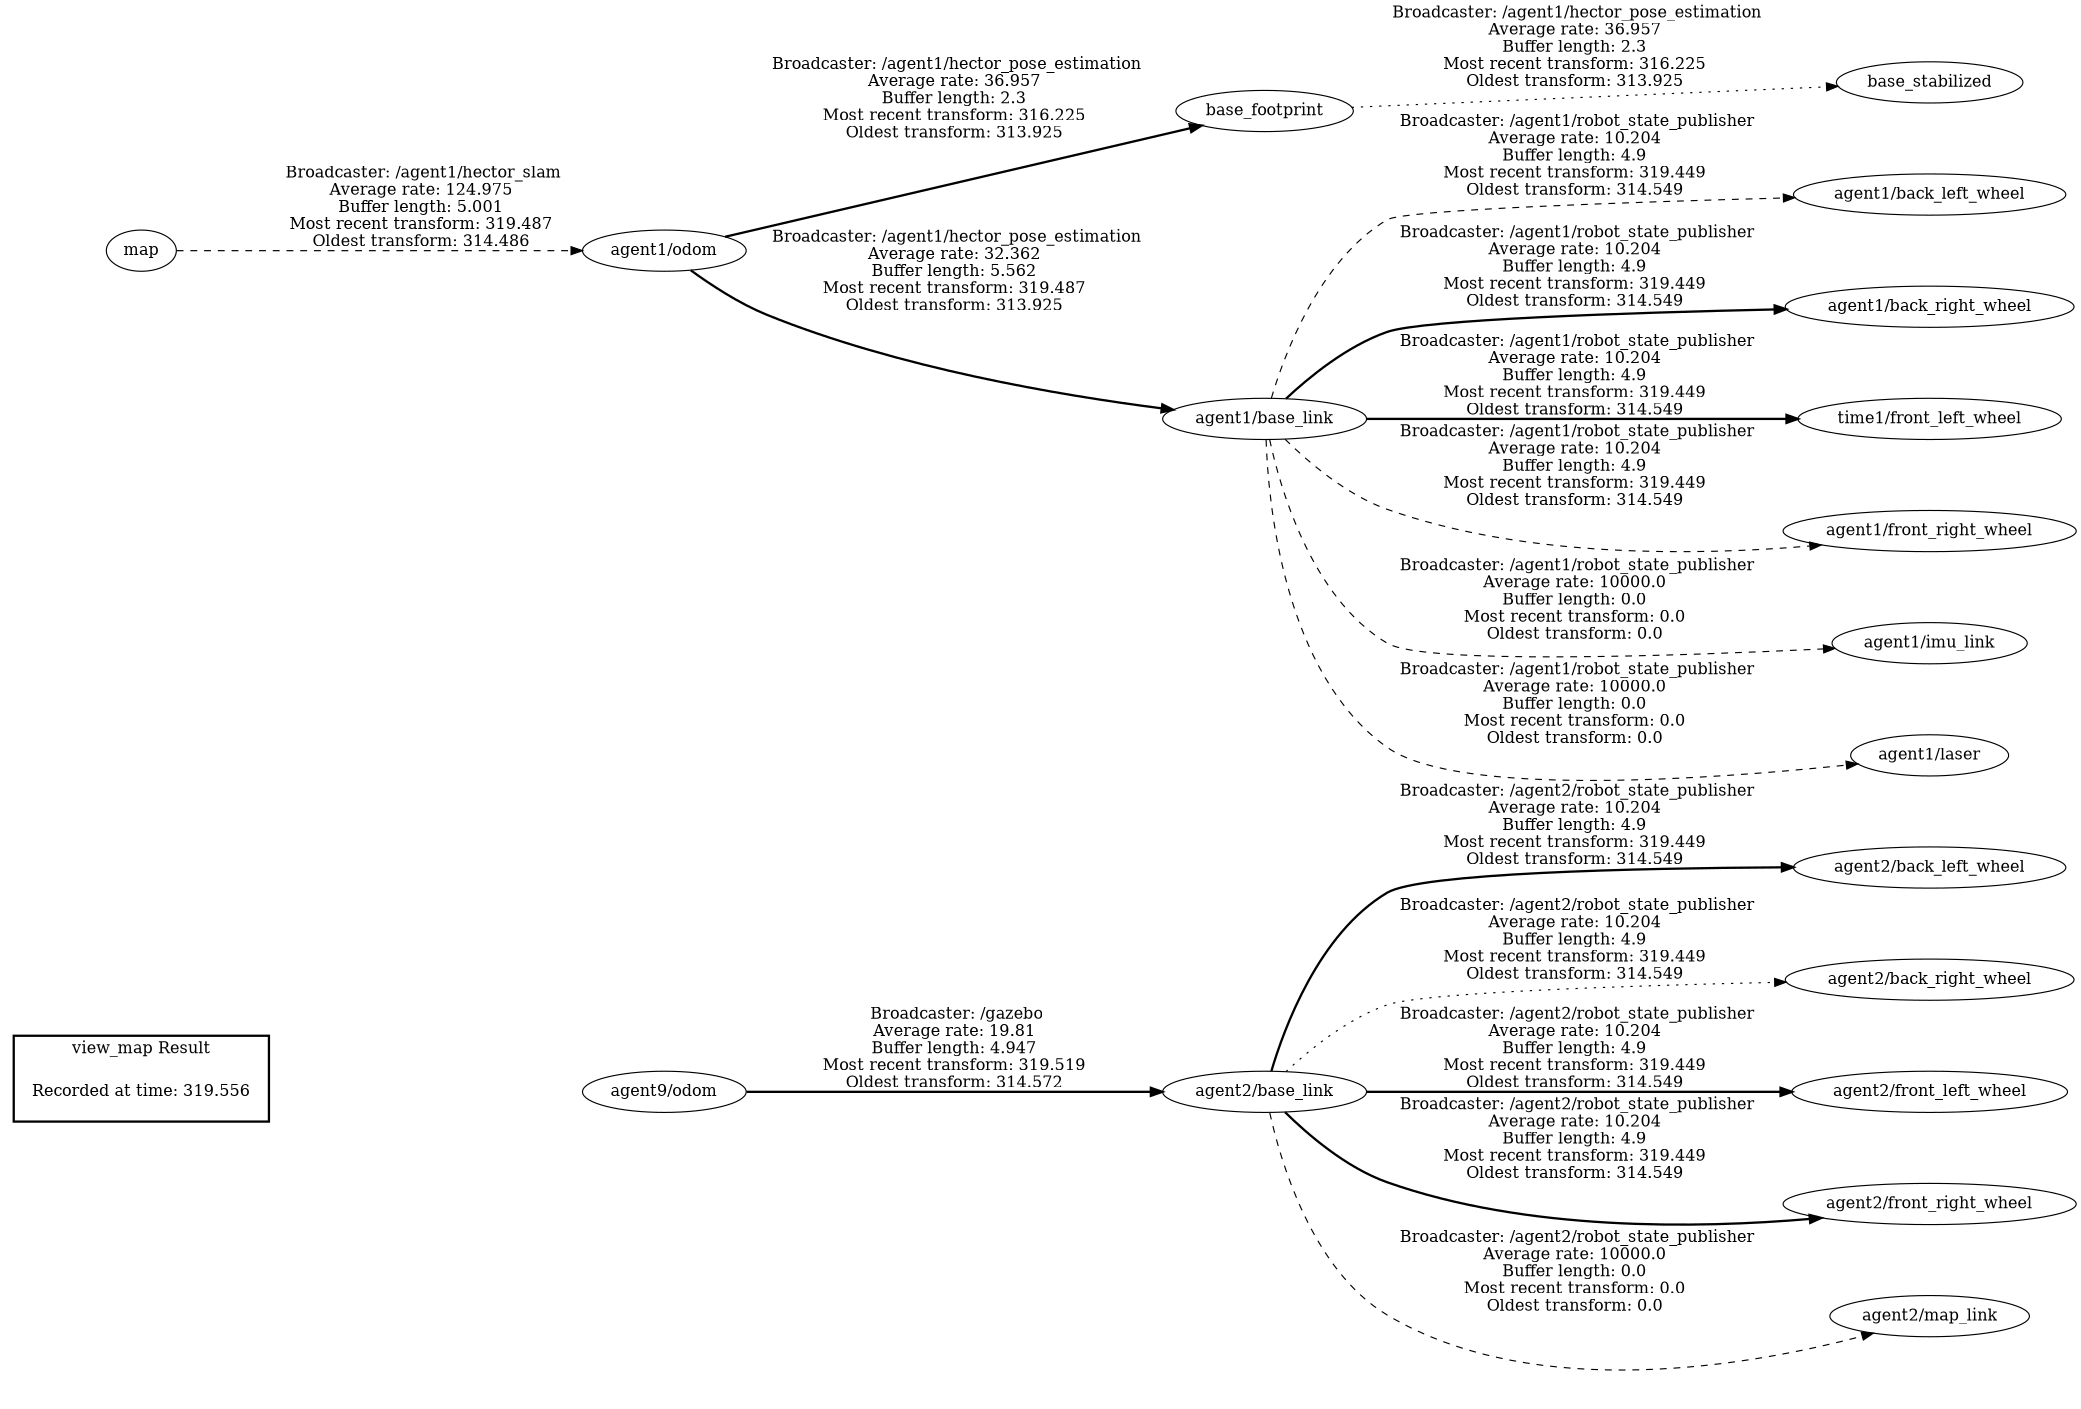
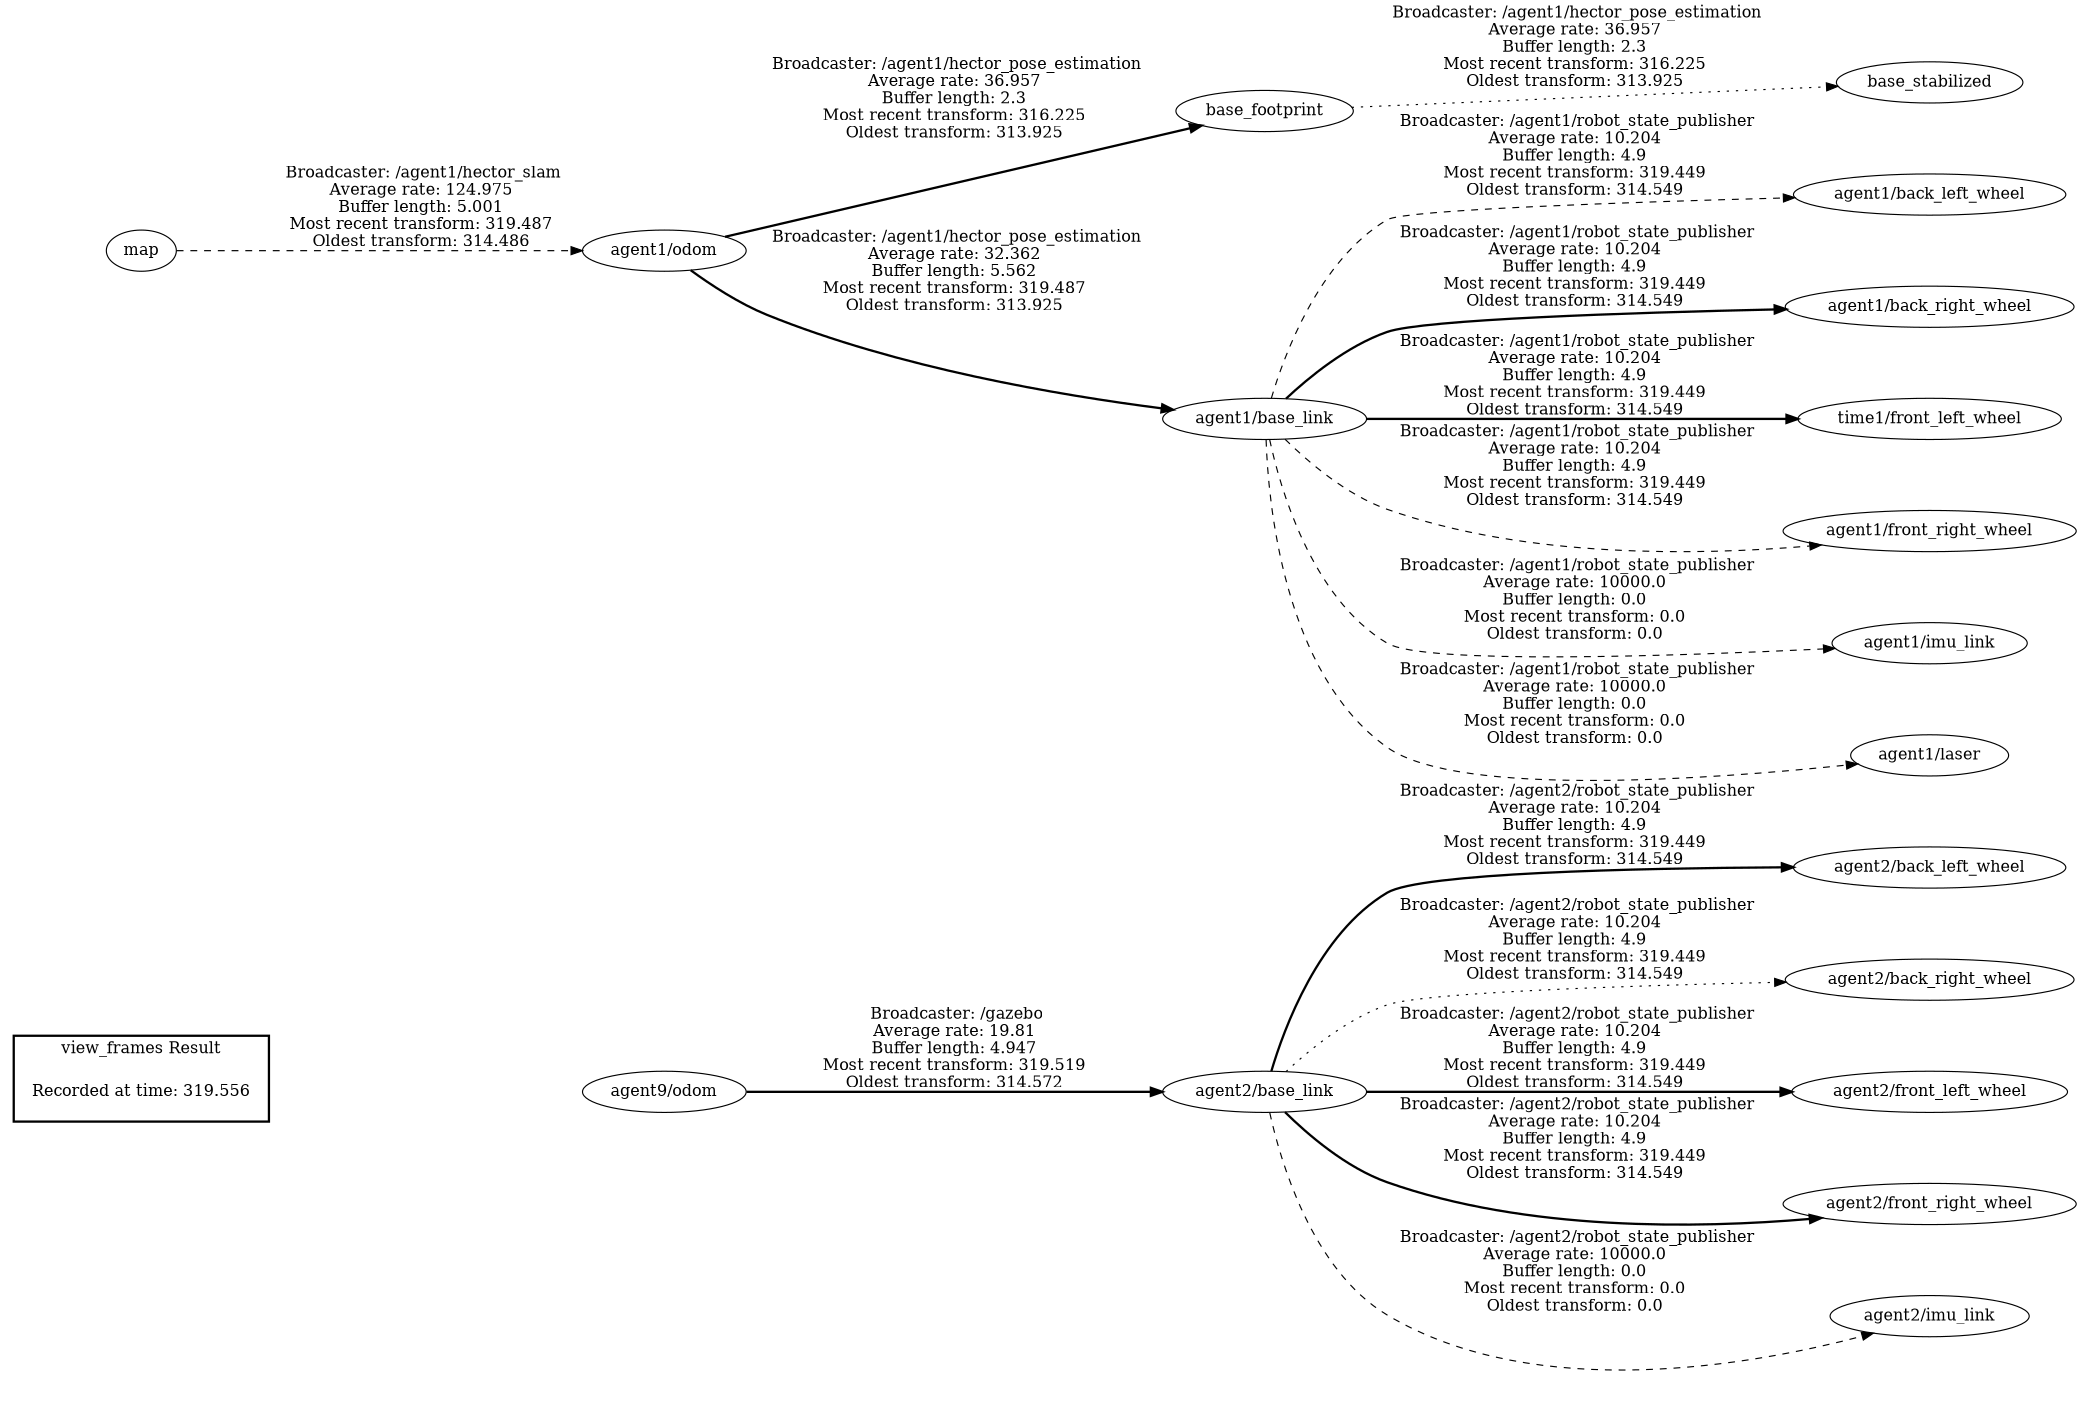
(141, 1049) -> (141, 1049)
(1930, 1316) -> (1930, 1316)
